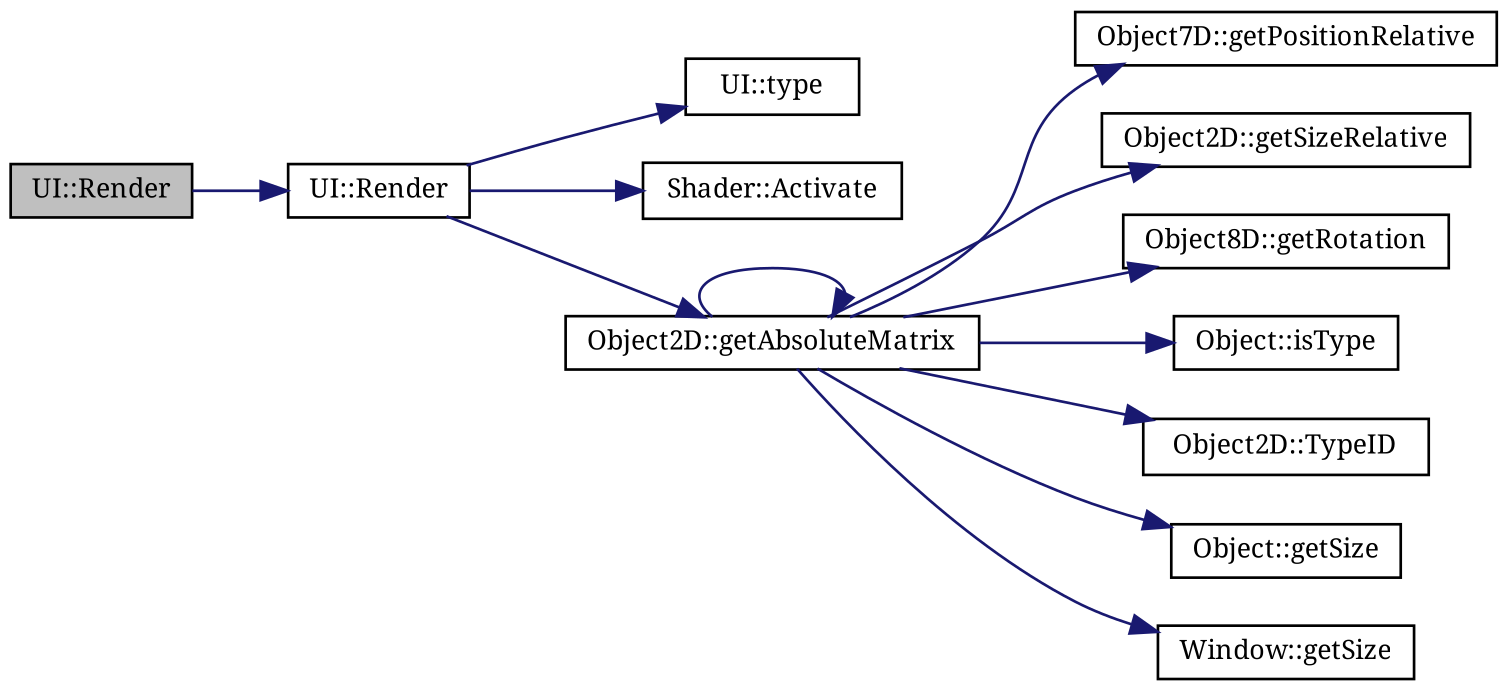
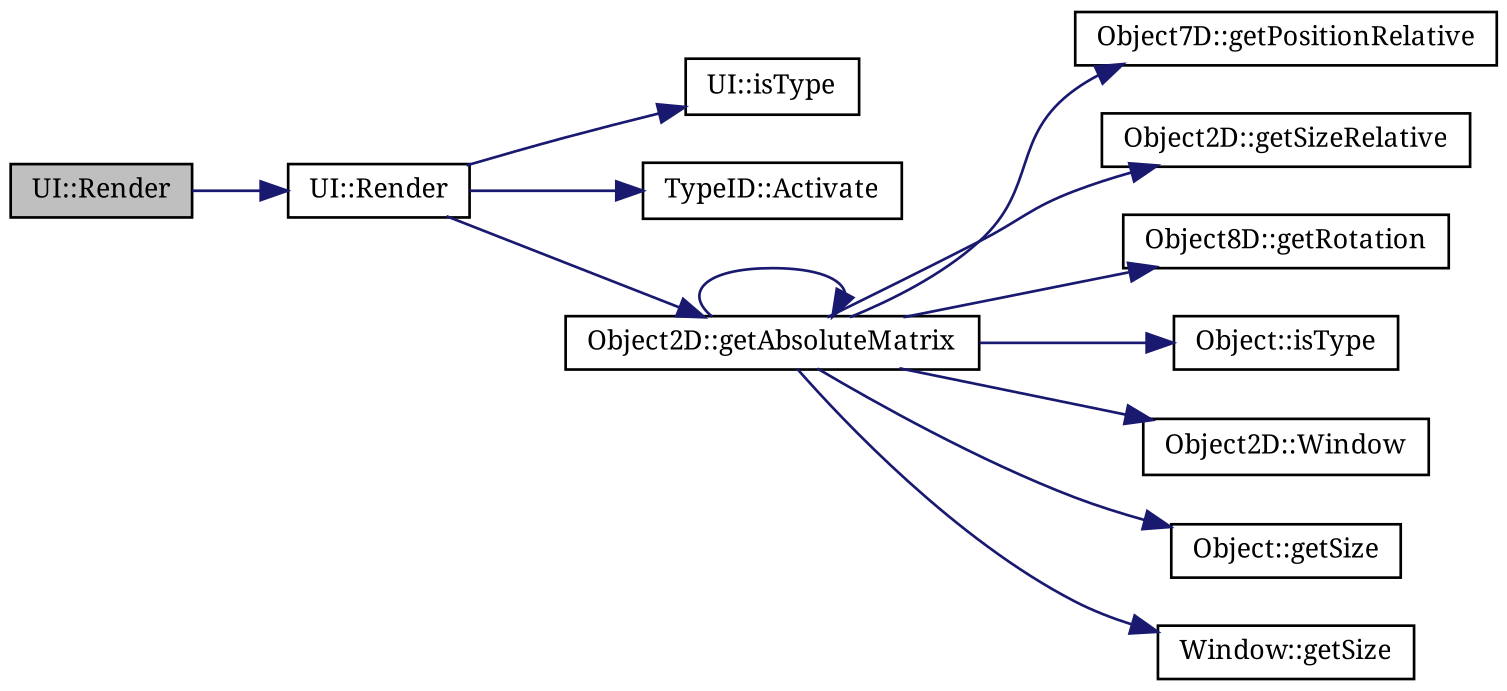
(772, 87) -> (772, 87)
(772, 191) -> (772, 191)
(1286, 447) -> (1286, 447)
